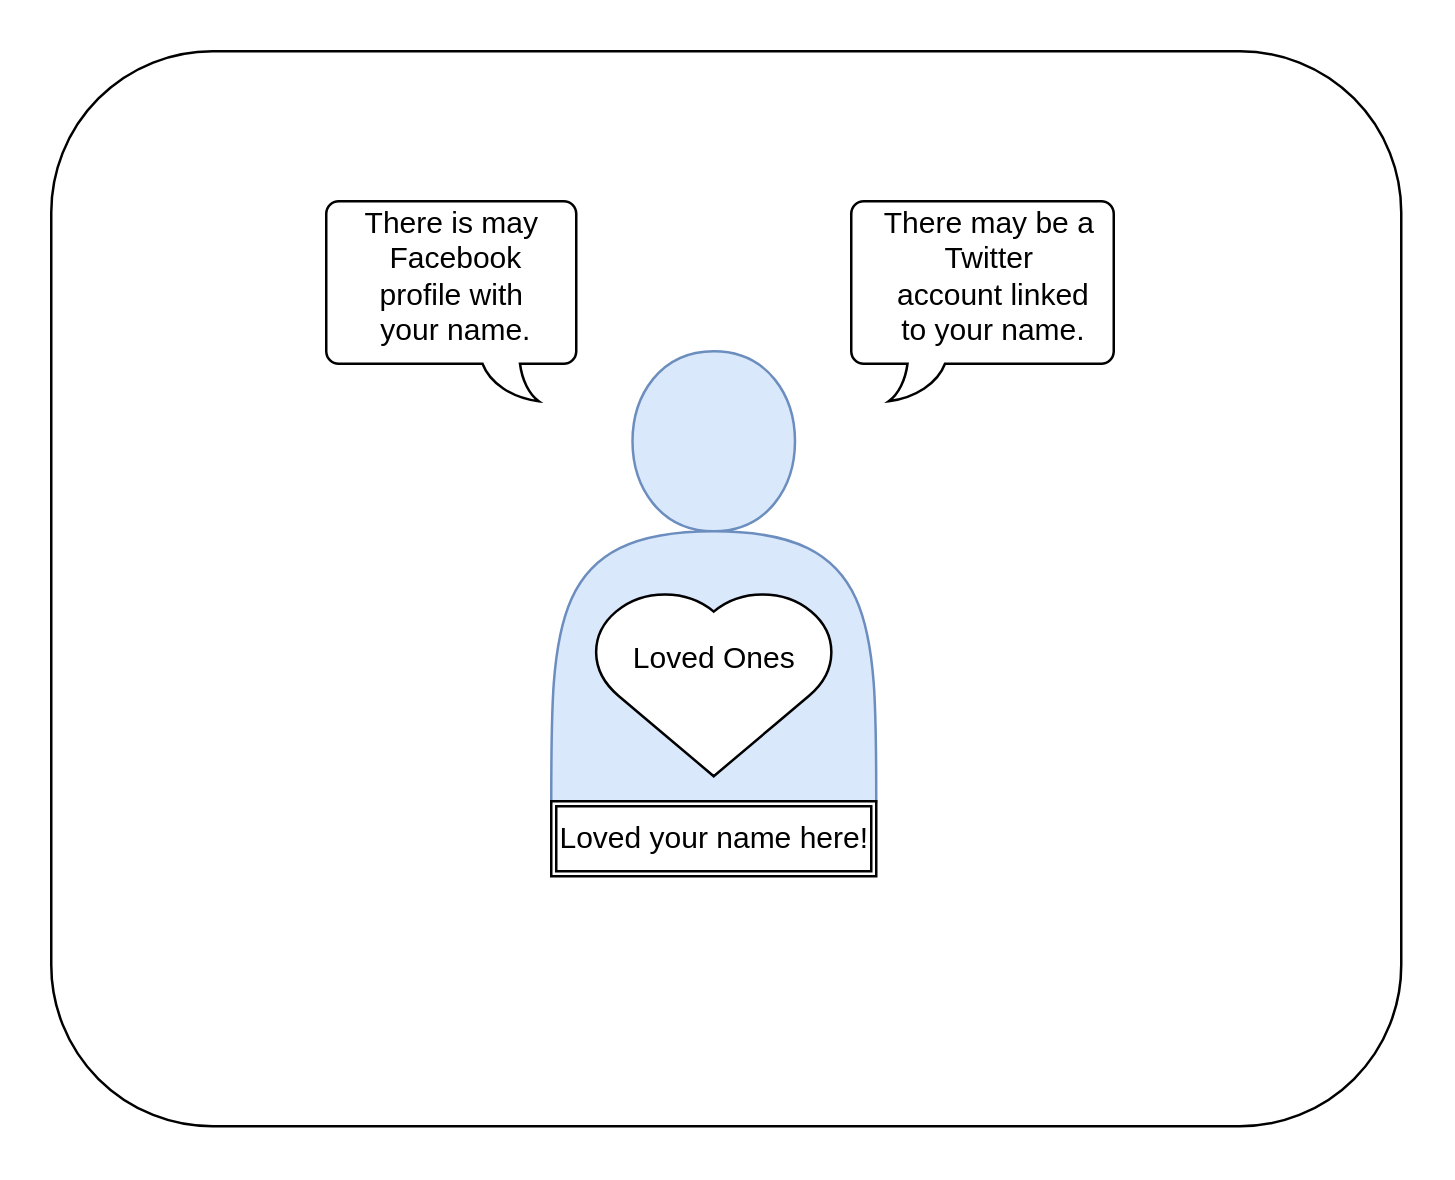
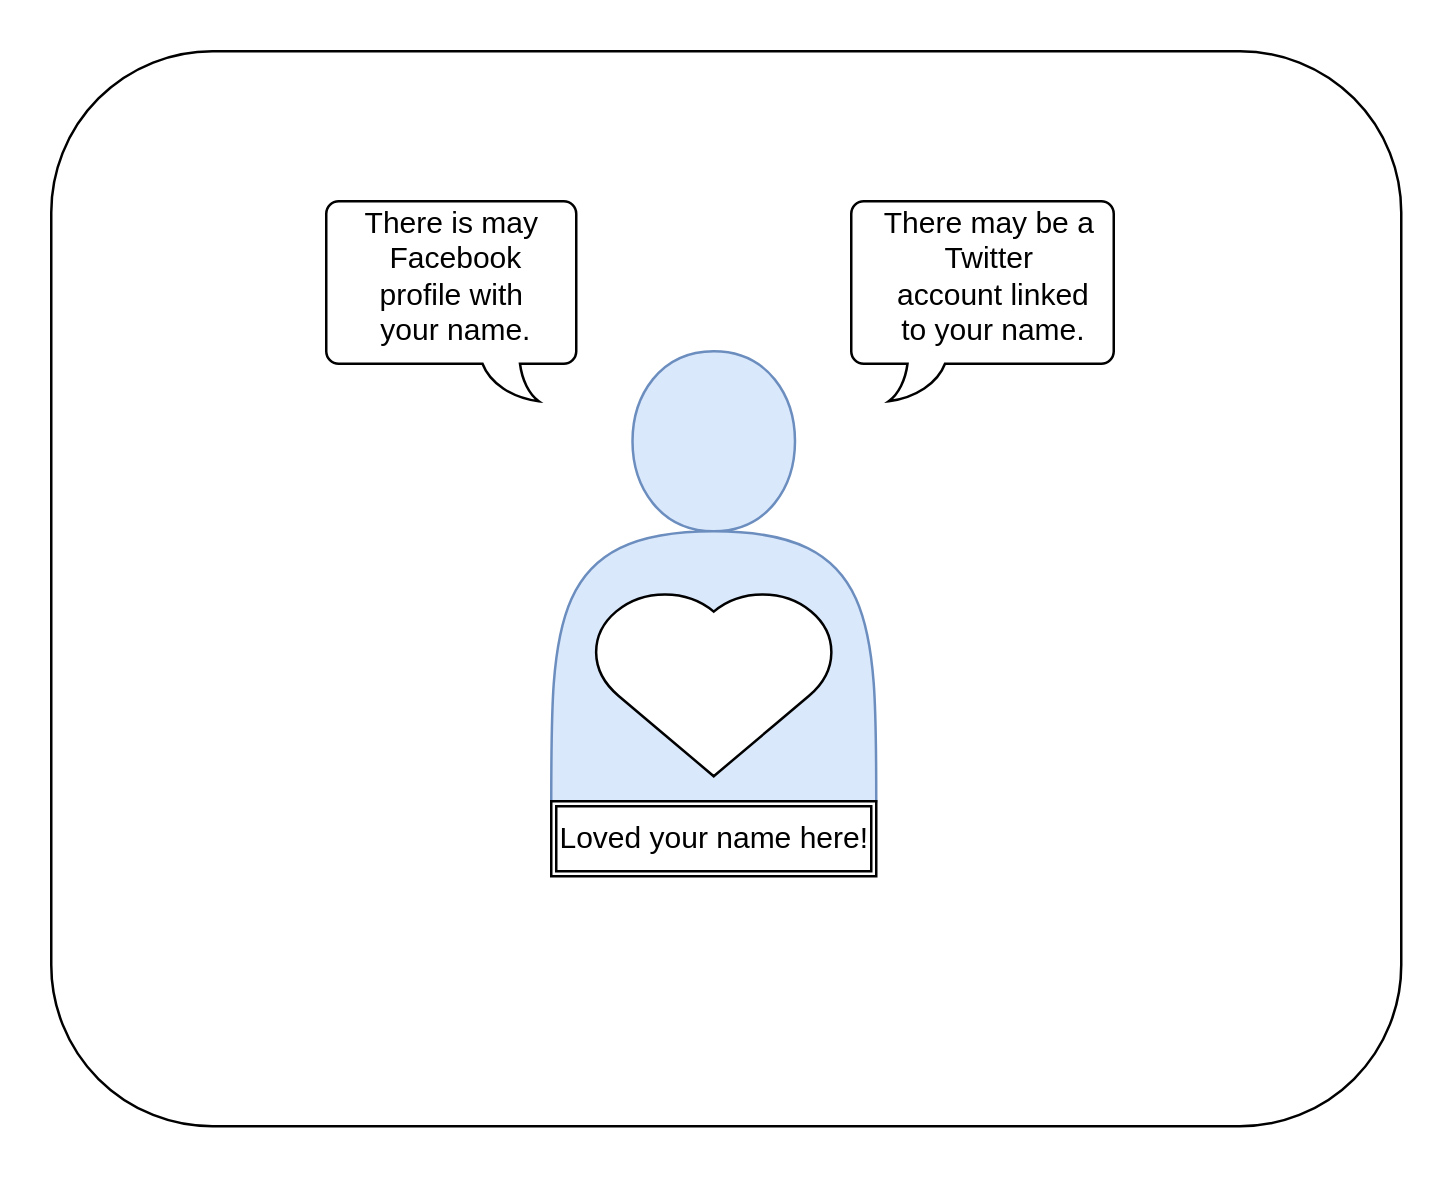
(714, 658) -> none
